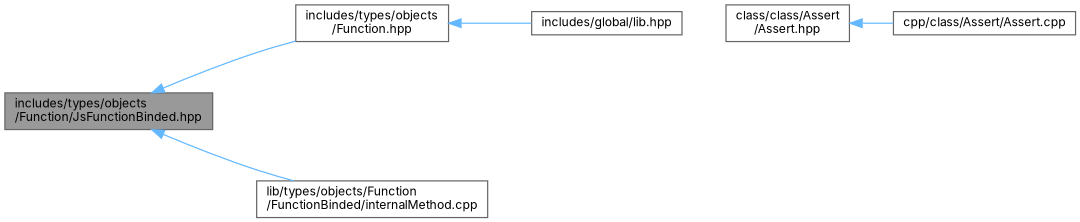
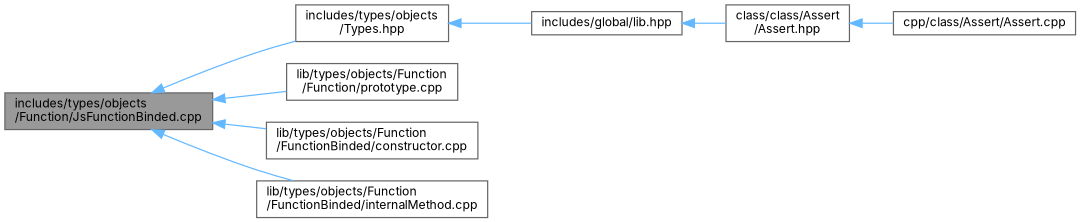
(372, 23) -> (372, 23)
none -> (710, 23)
none -> (372, 82)
(109, 111) -> (109, 111)
none -> (372, 141)
